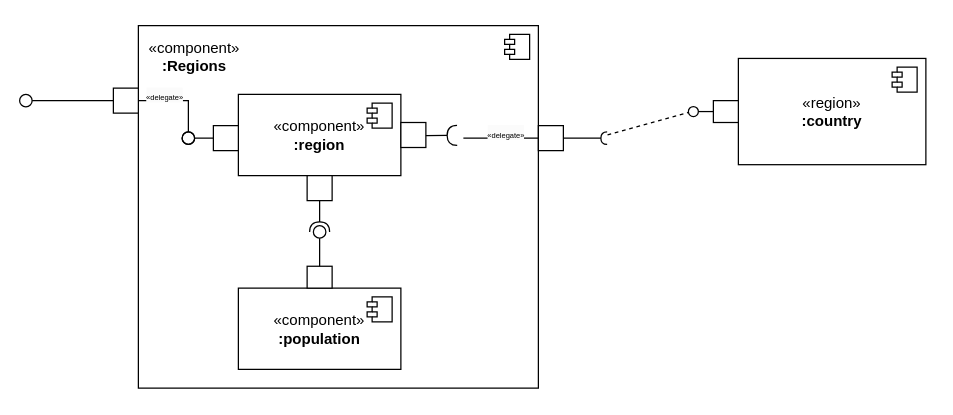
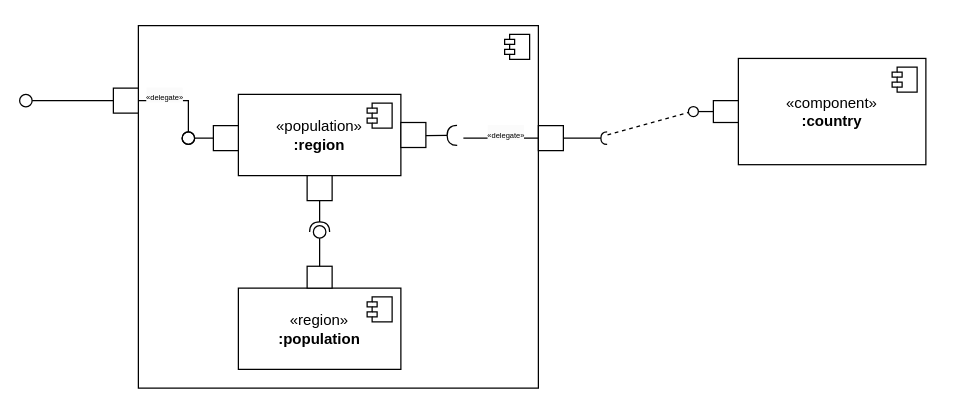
(194, 57) -> none
(832, 112) -> (832, 112)
(319, 136) -> (319, 136)
(319, 329) -> (319, 329)
